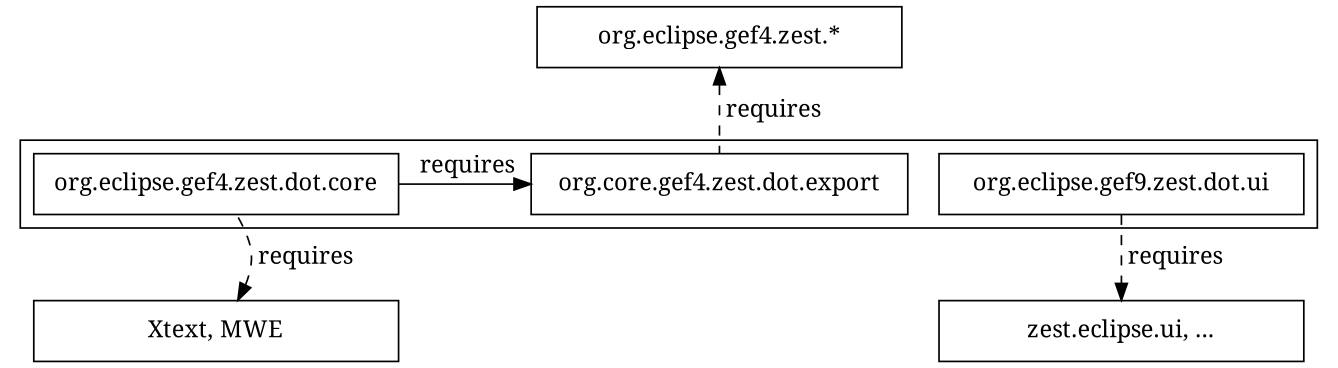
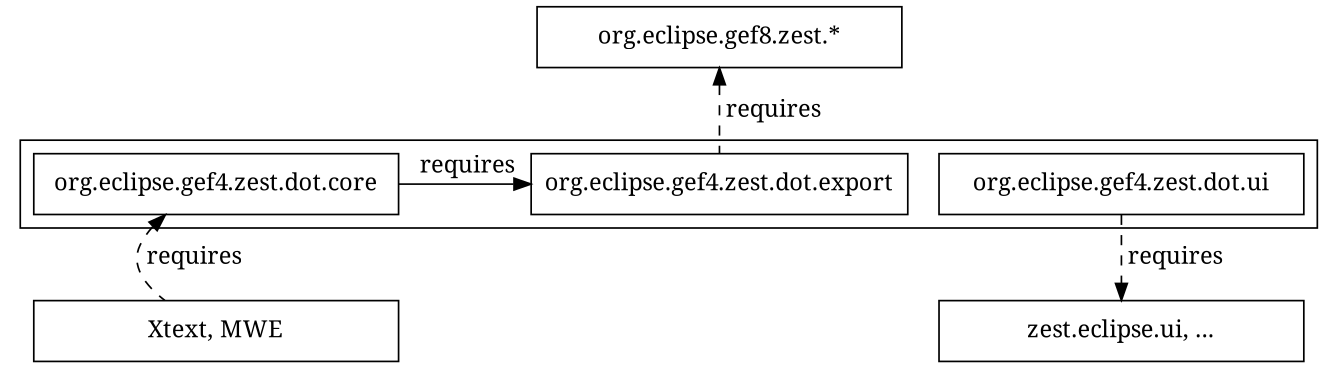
(719, 37) -> (719, 37)
(719, 184) -> (719, 184)
(1121, 184) -> (1121, 184)
(251, 249) -> (138, 266)
